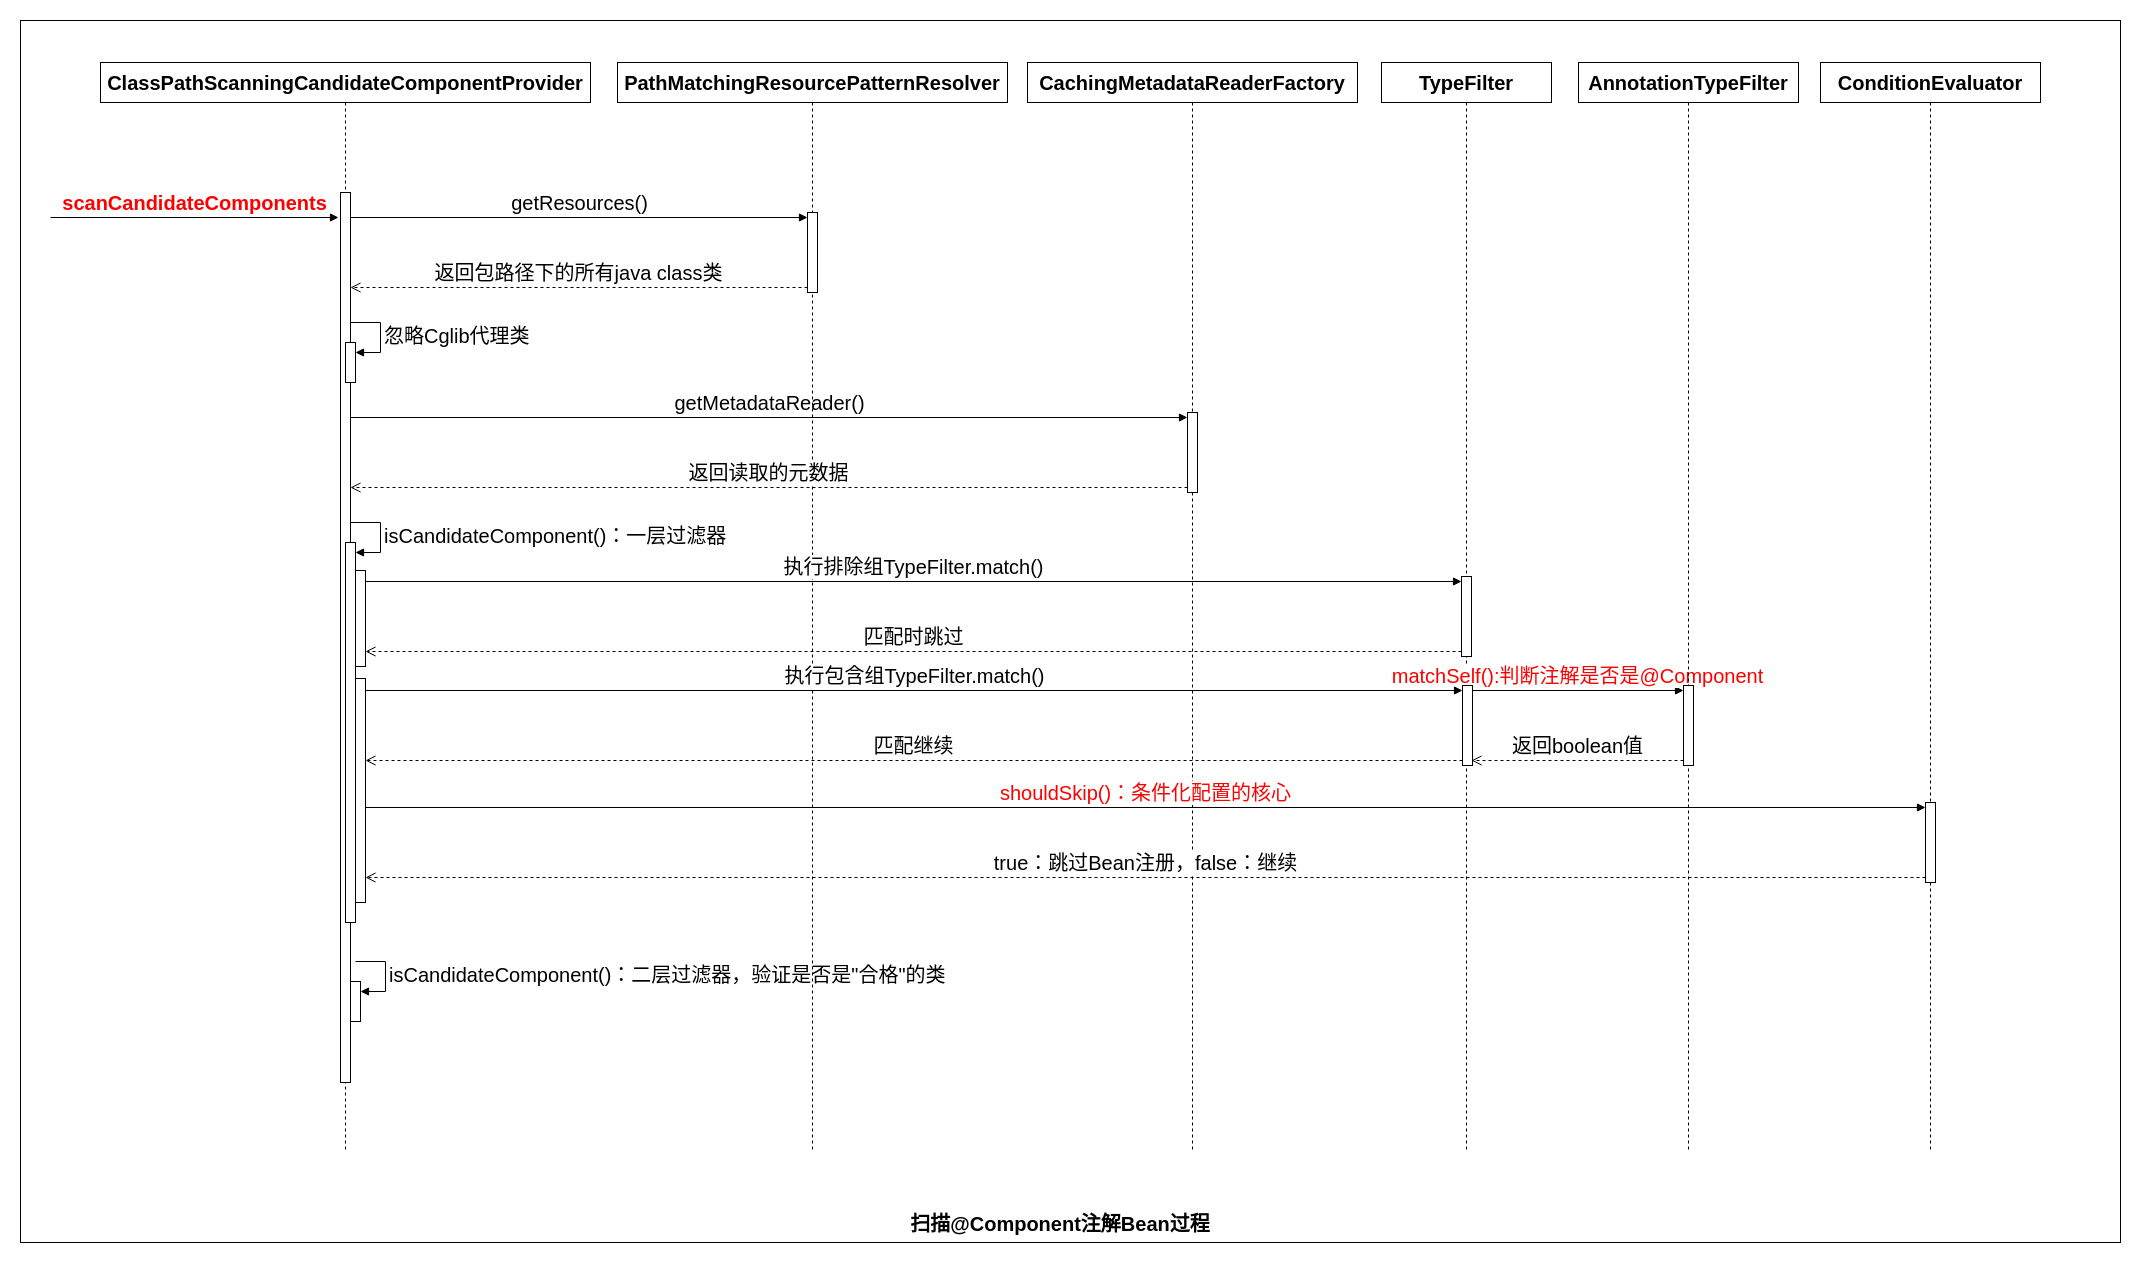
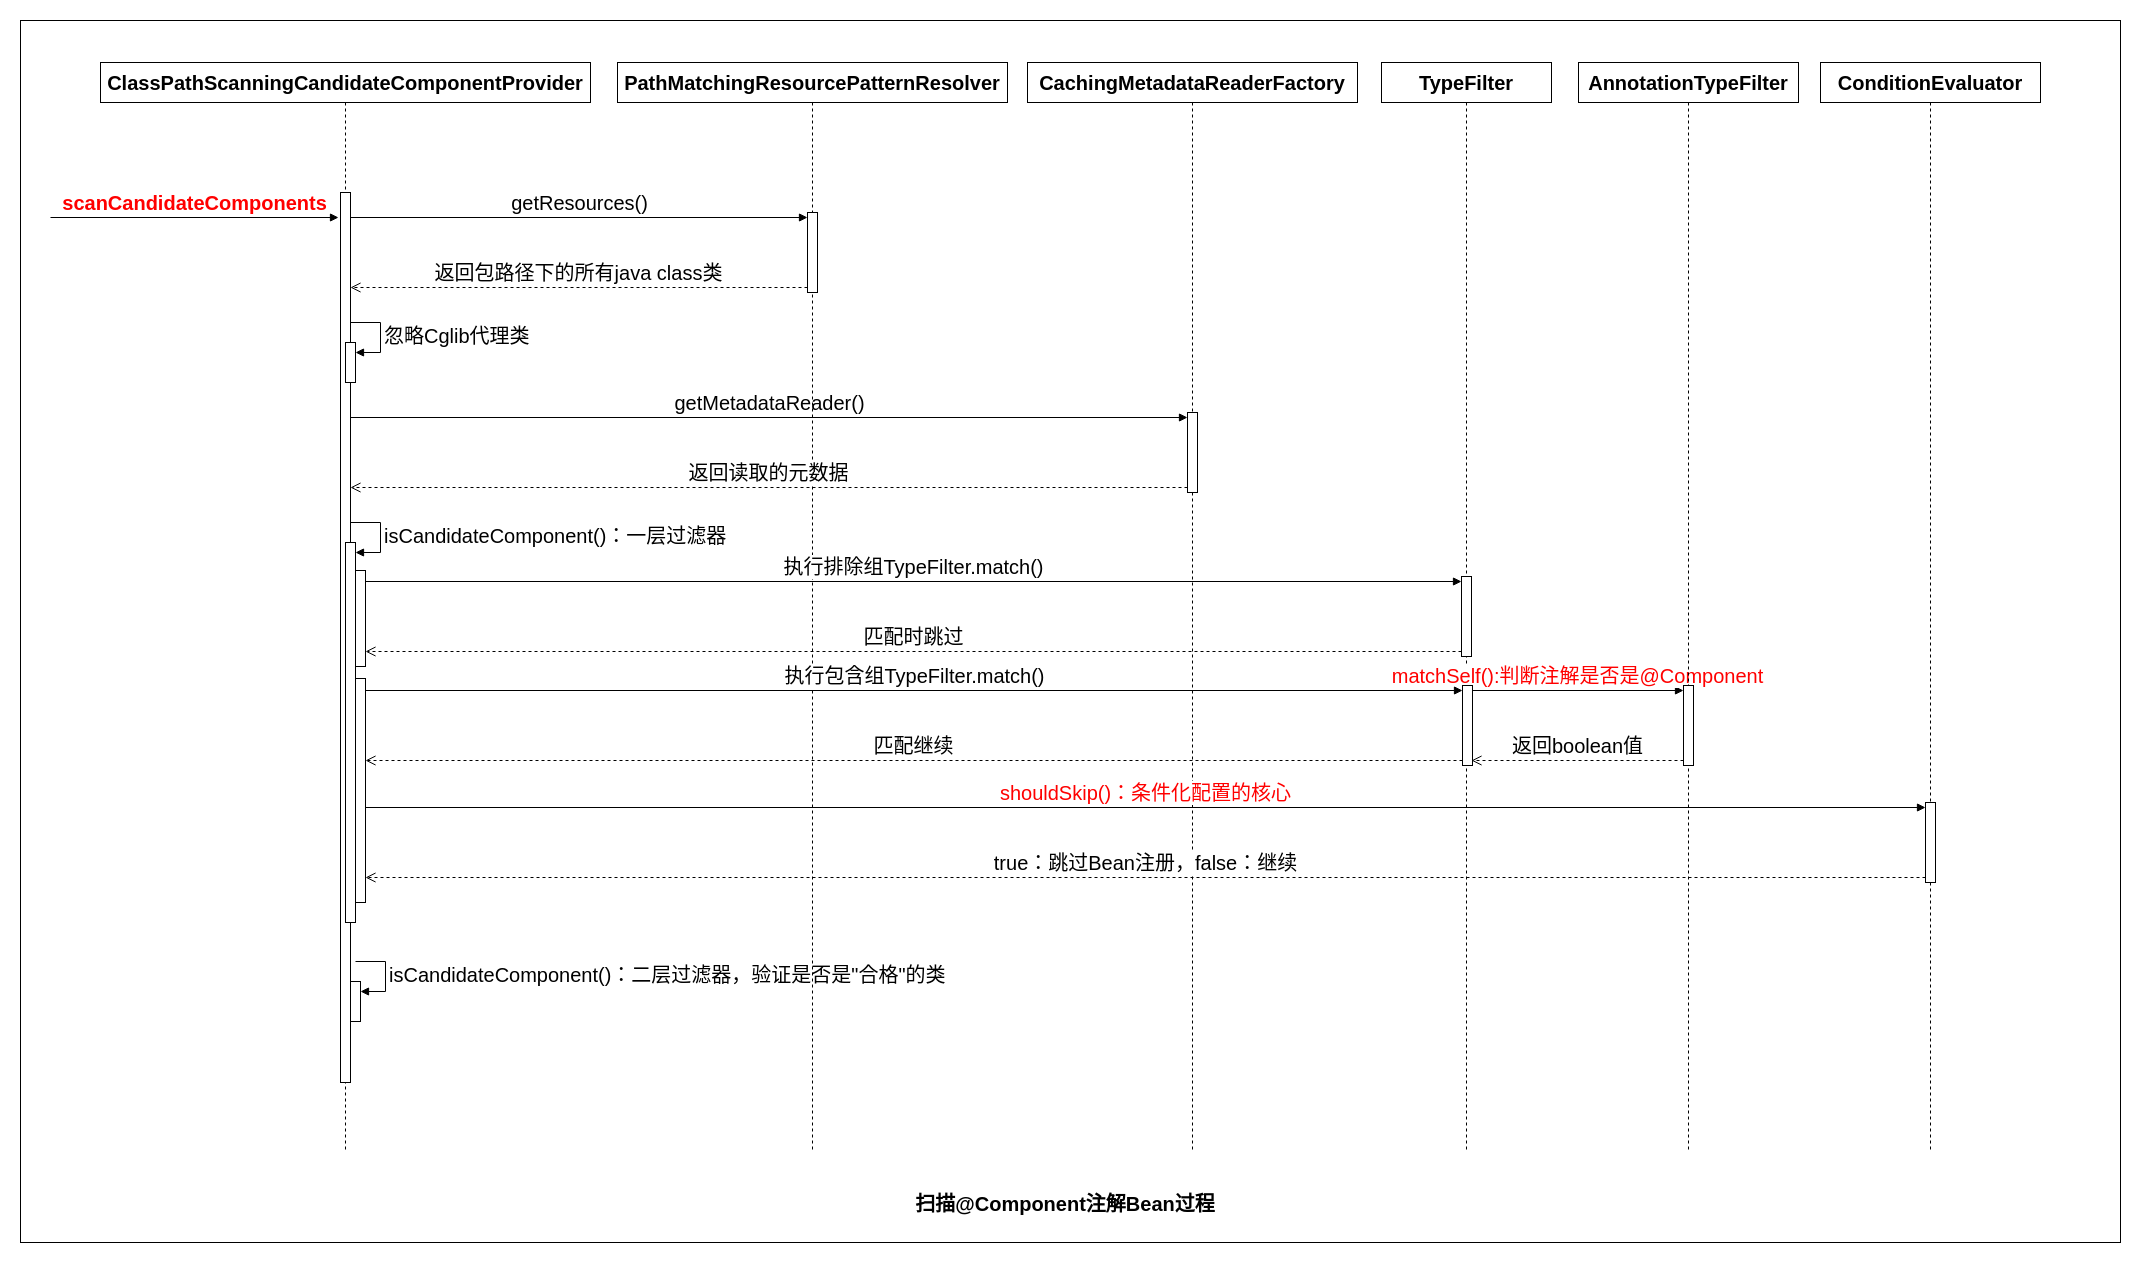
(1061, 1224) -> (1066, 1204)
